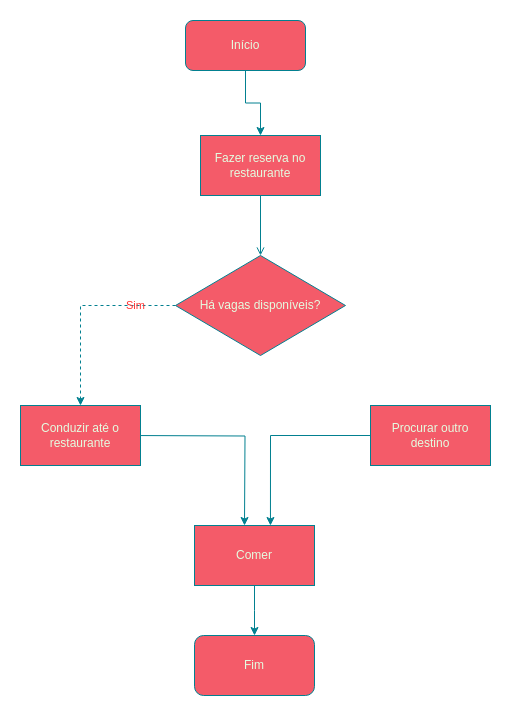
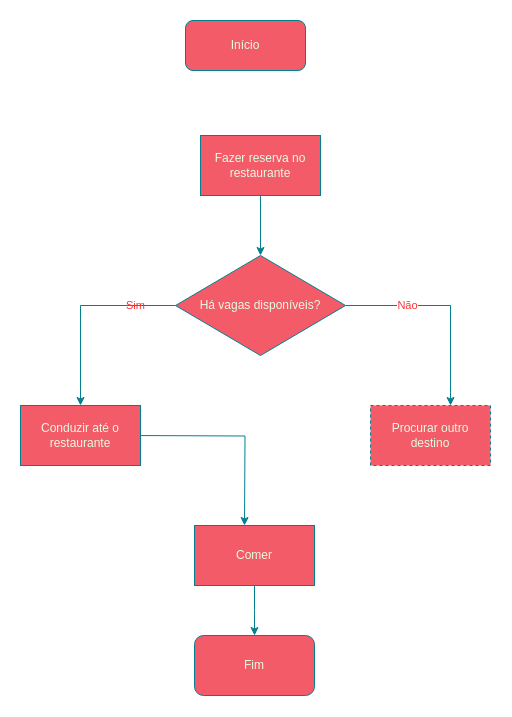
(250, 103) -> none
(261, 249) -> (261, 247)
(82, 306) -> (82, 306)
none -> (445, 306)
(280, 436) -> none
(431, 436) -> (431, 436)
